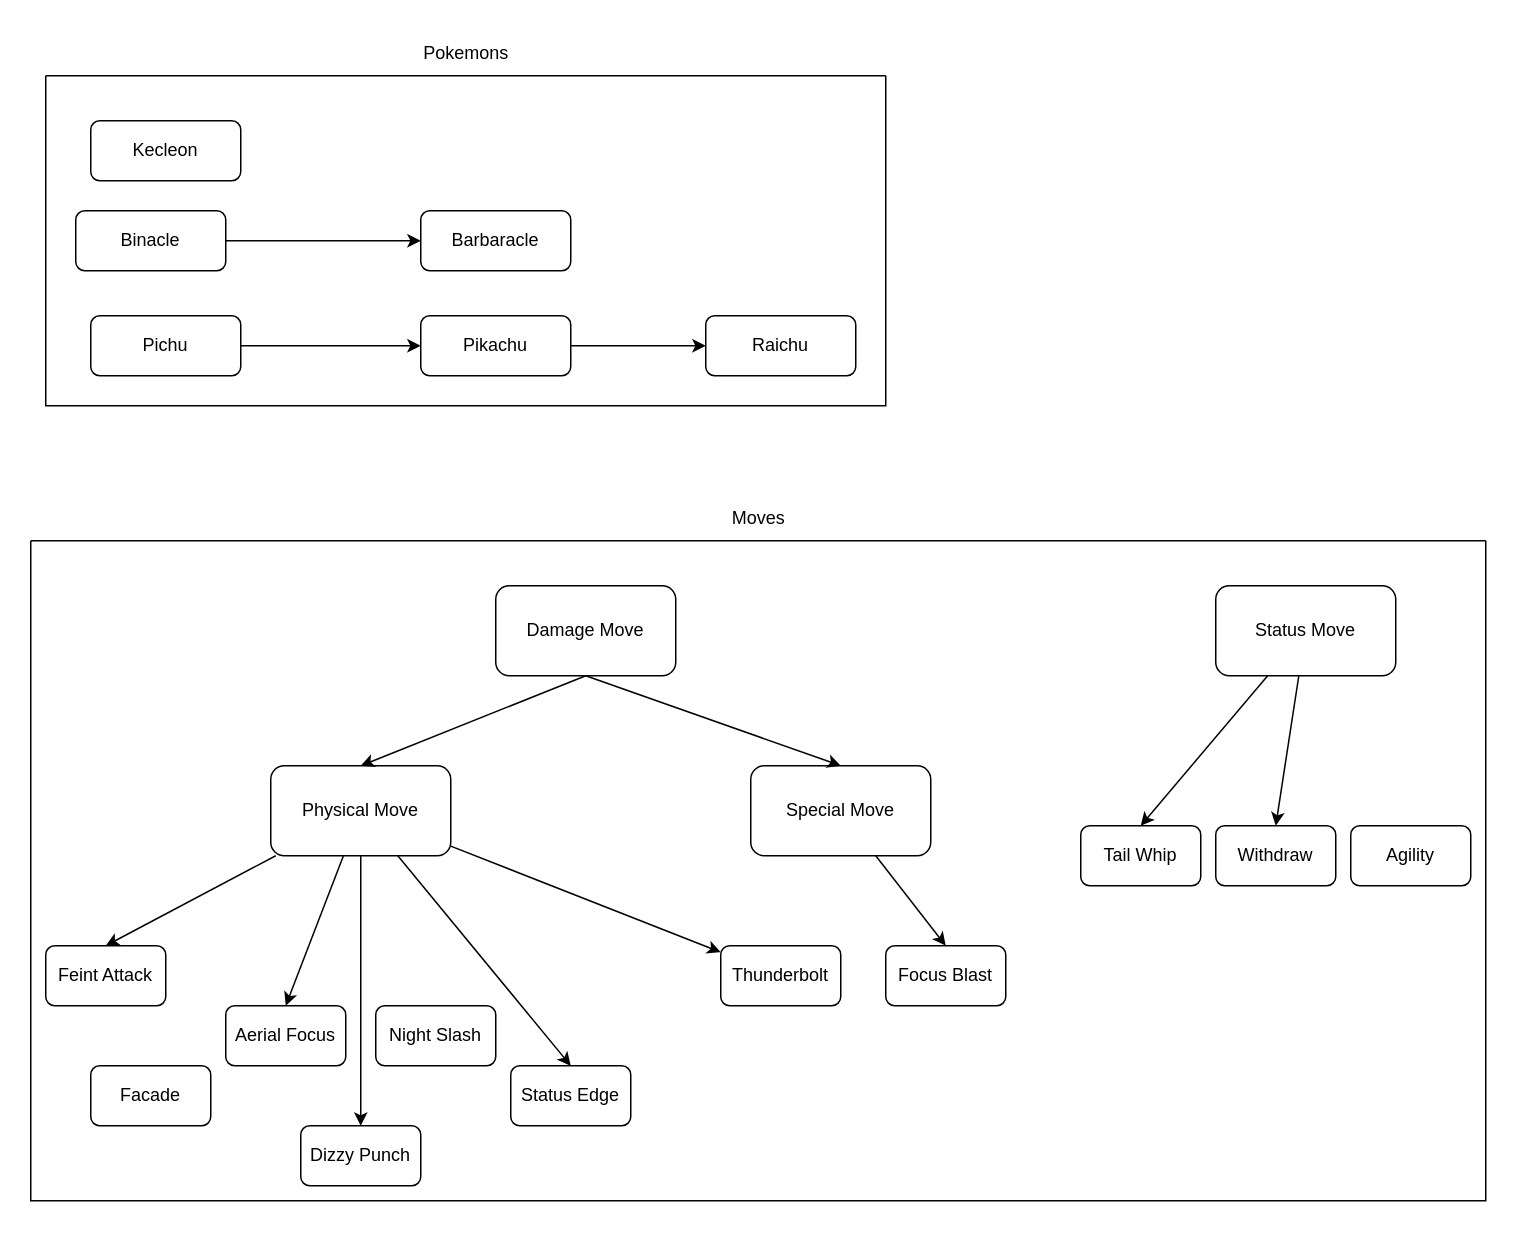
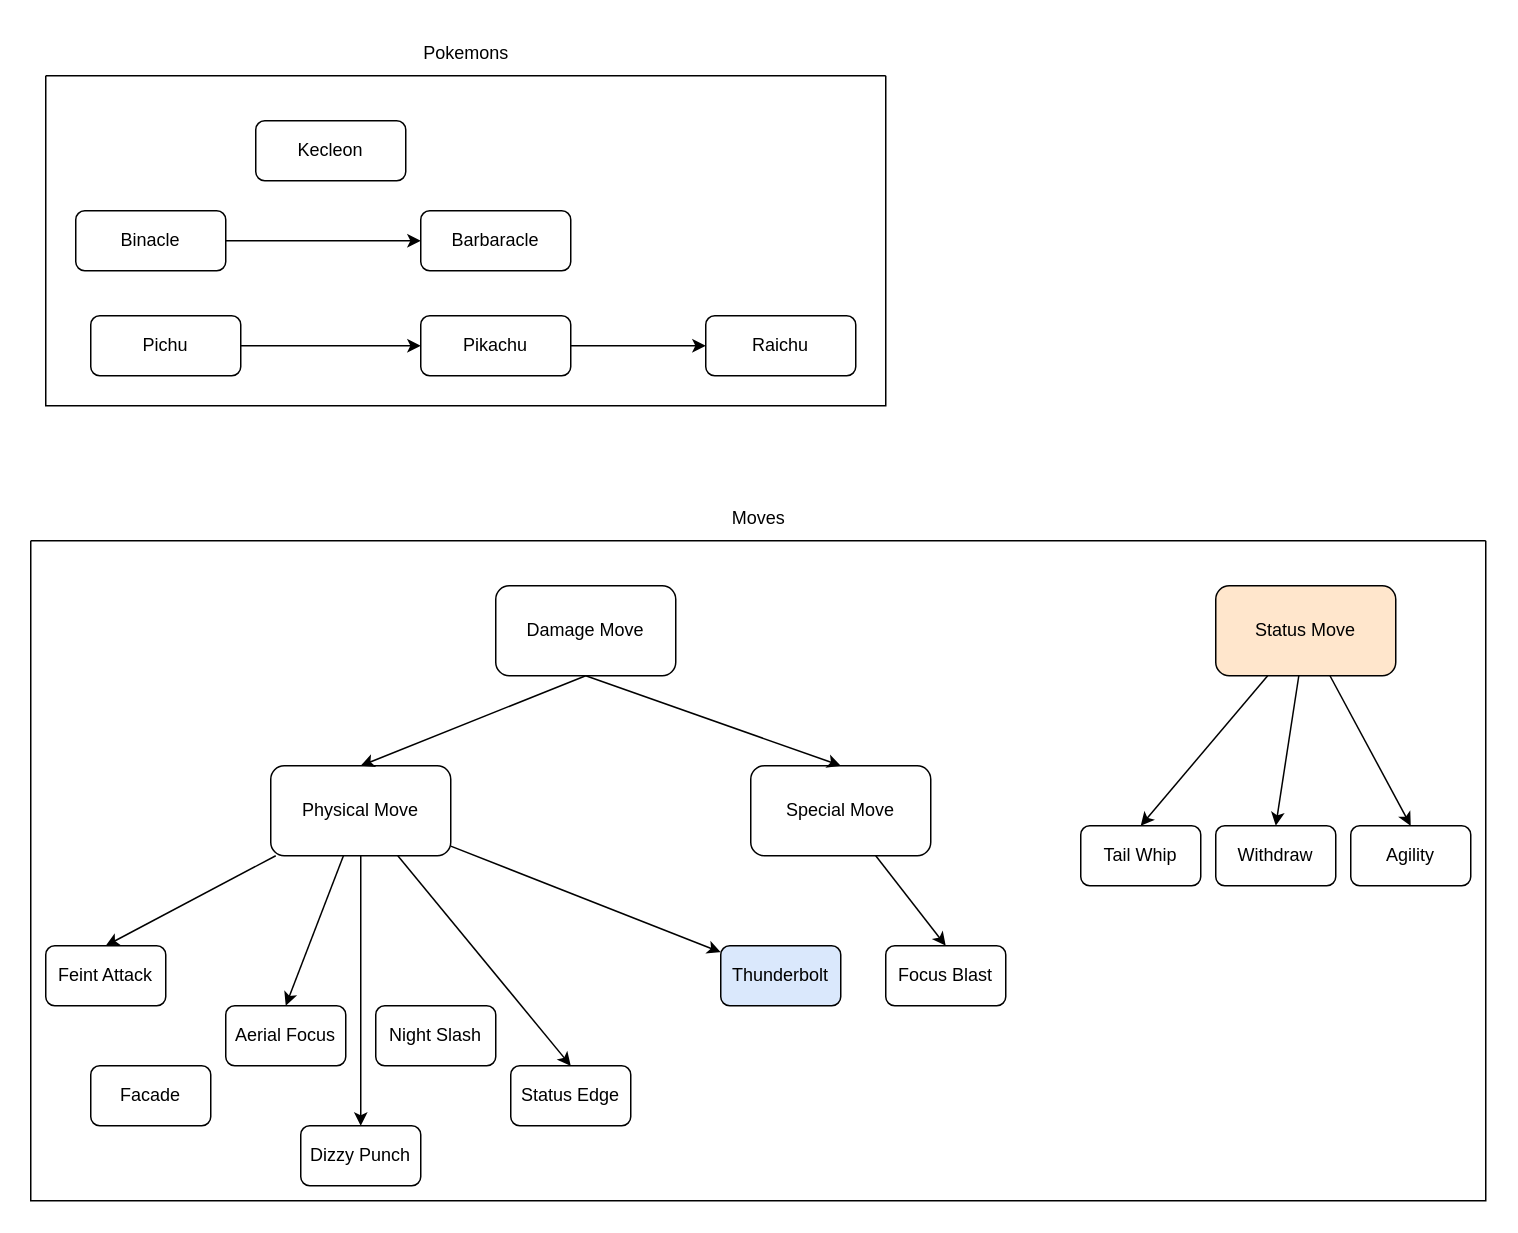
(166, 151) -> (331, 151)
(1306, 631) -> (1306, 631)
none -> (1368, 747)
(781, 976) -> (781, 976)
